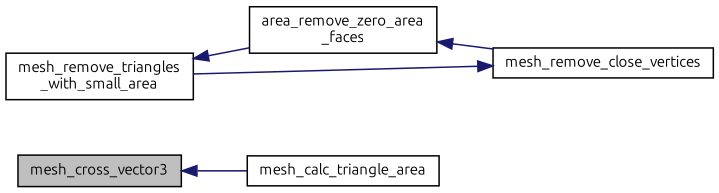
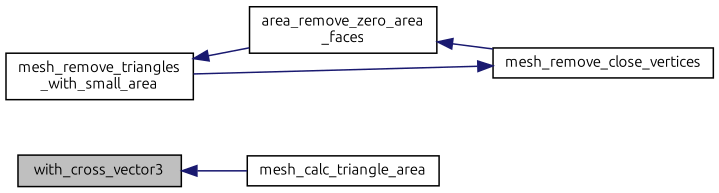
(100, 171) -> (100, 171)
